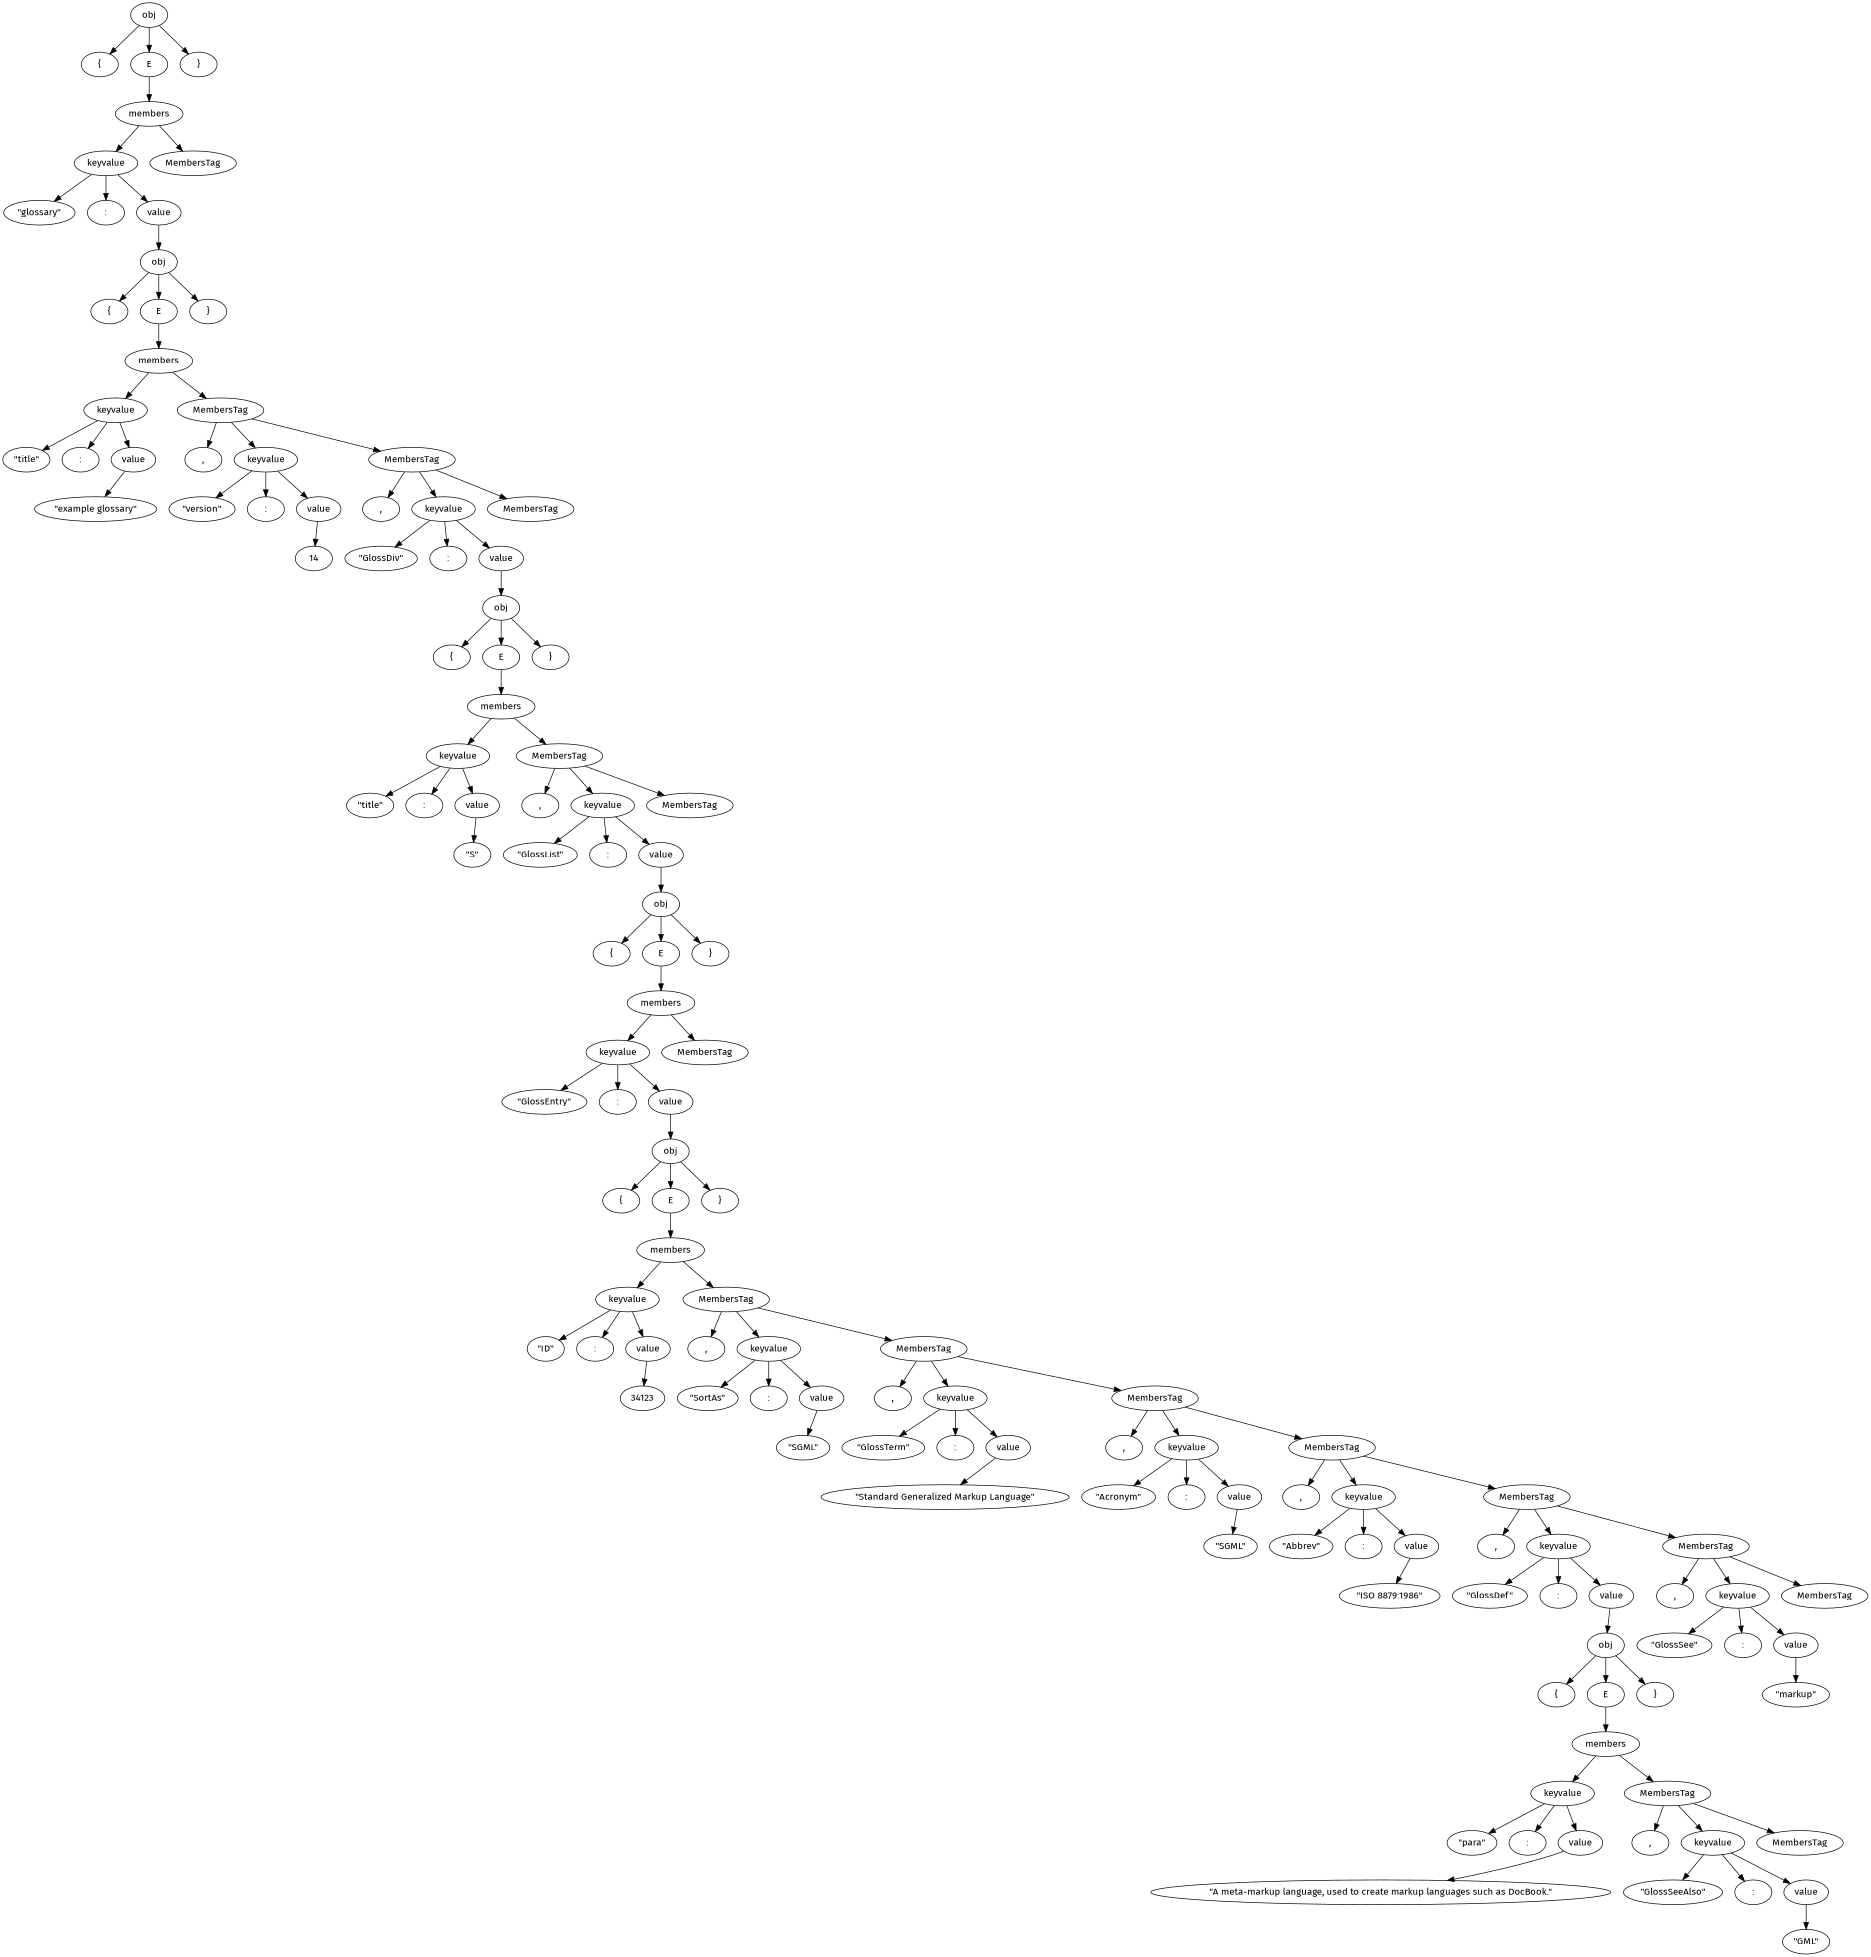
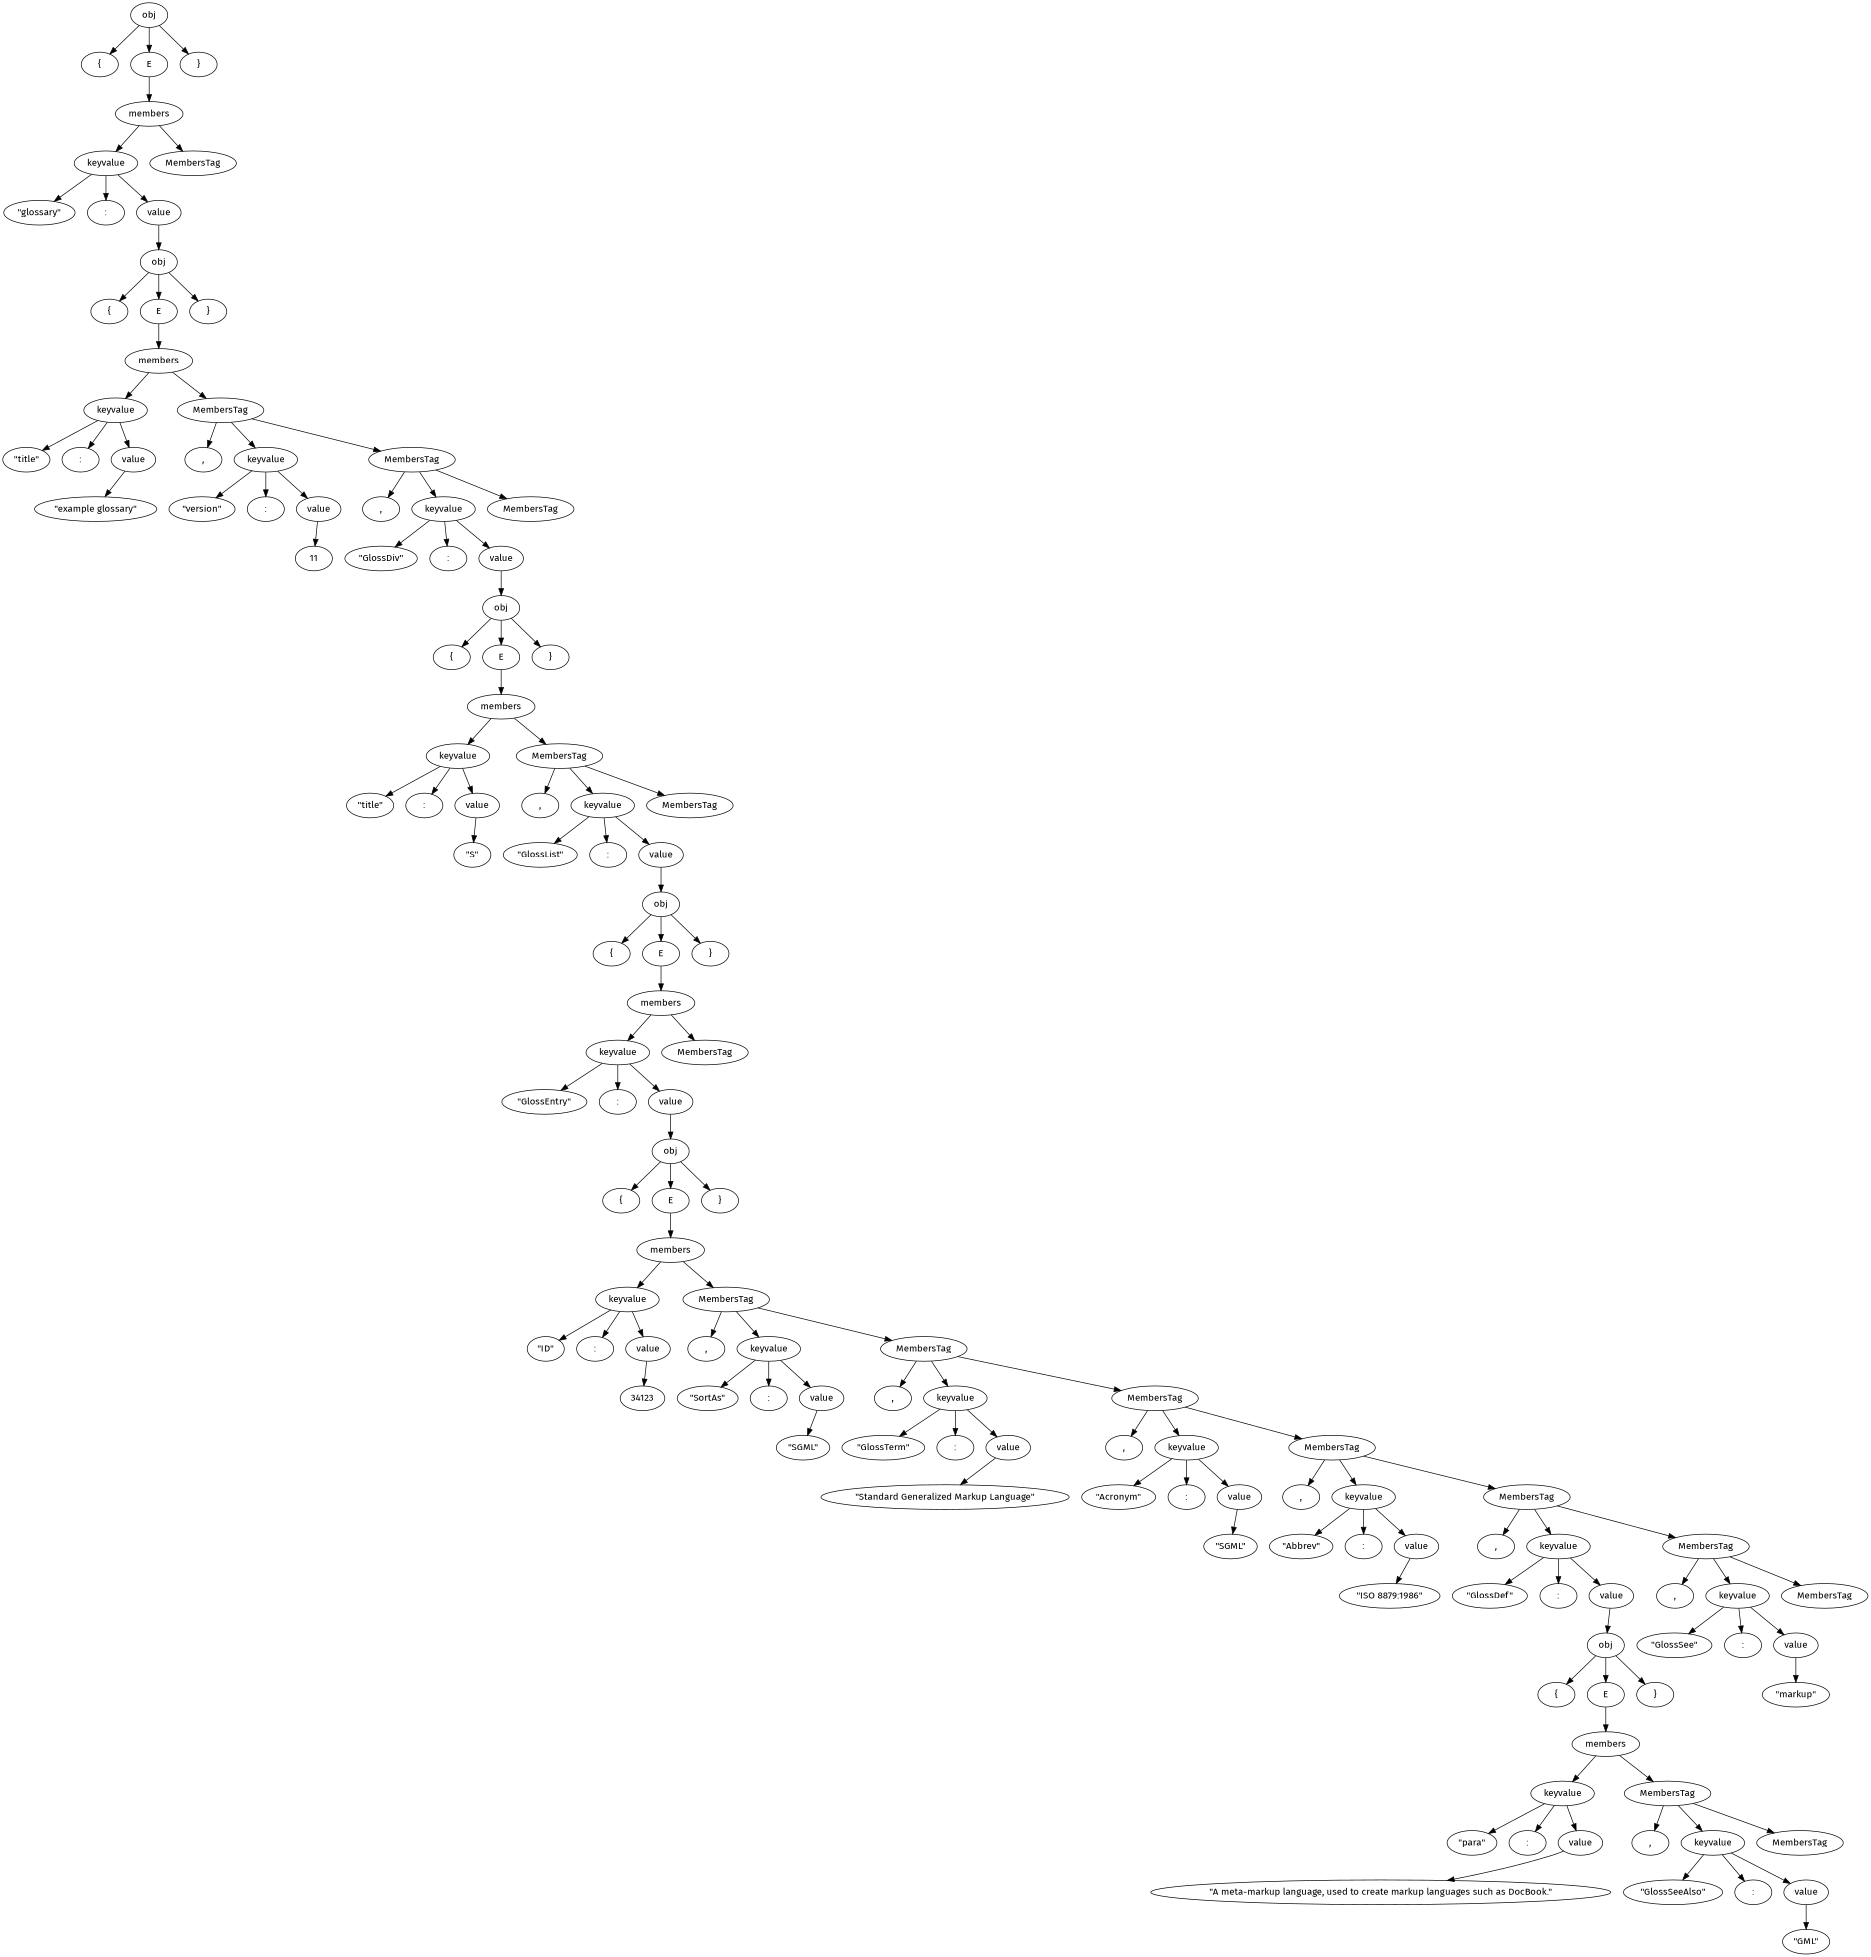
(314, 558) -> (314, 558)
